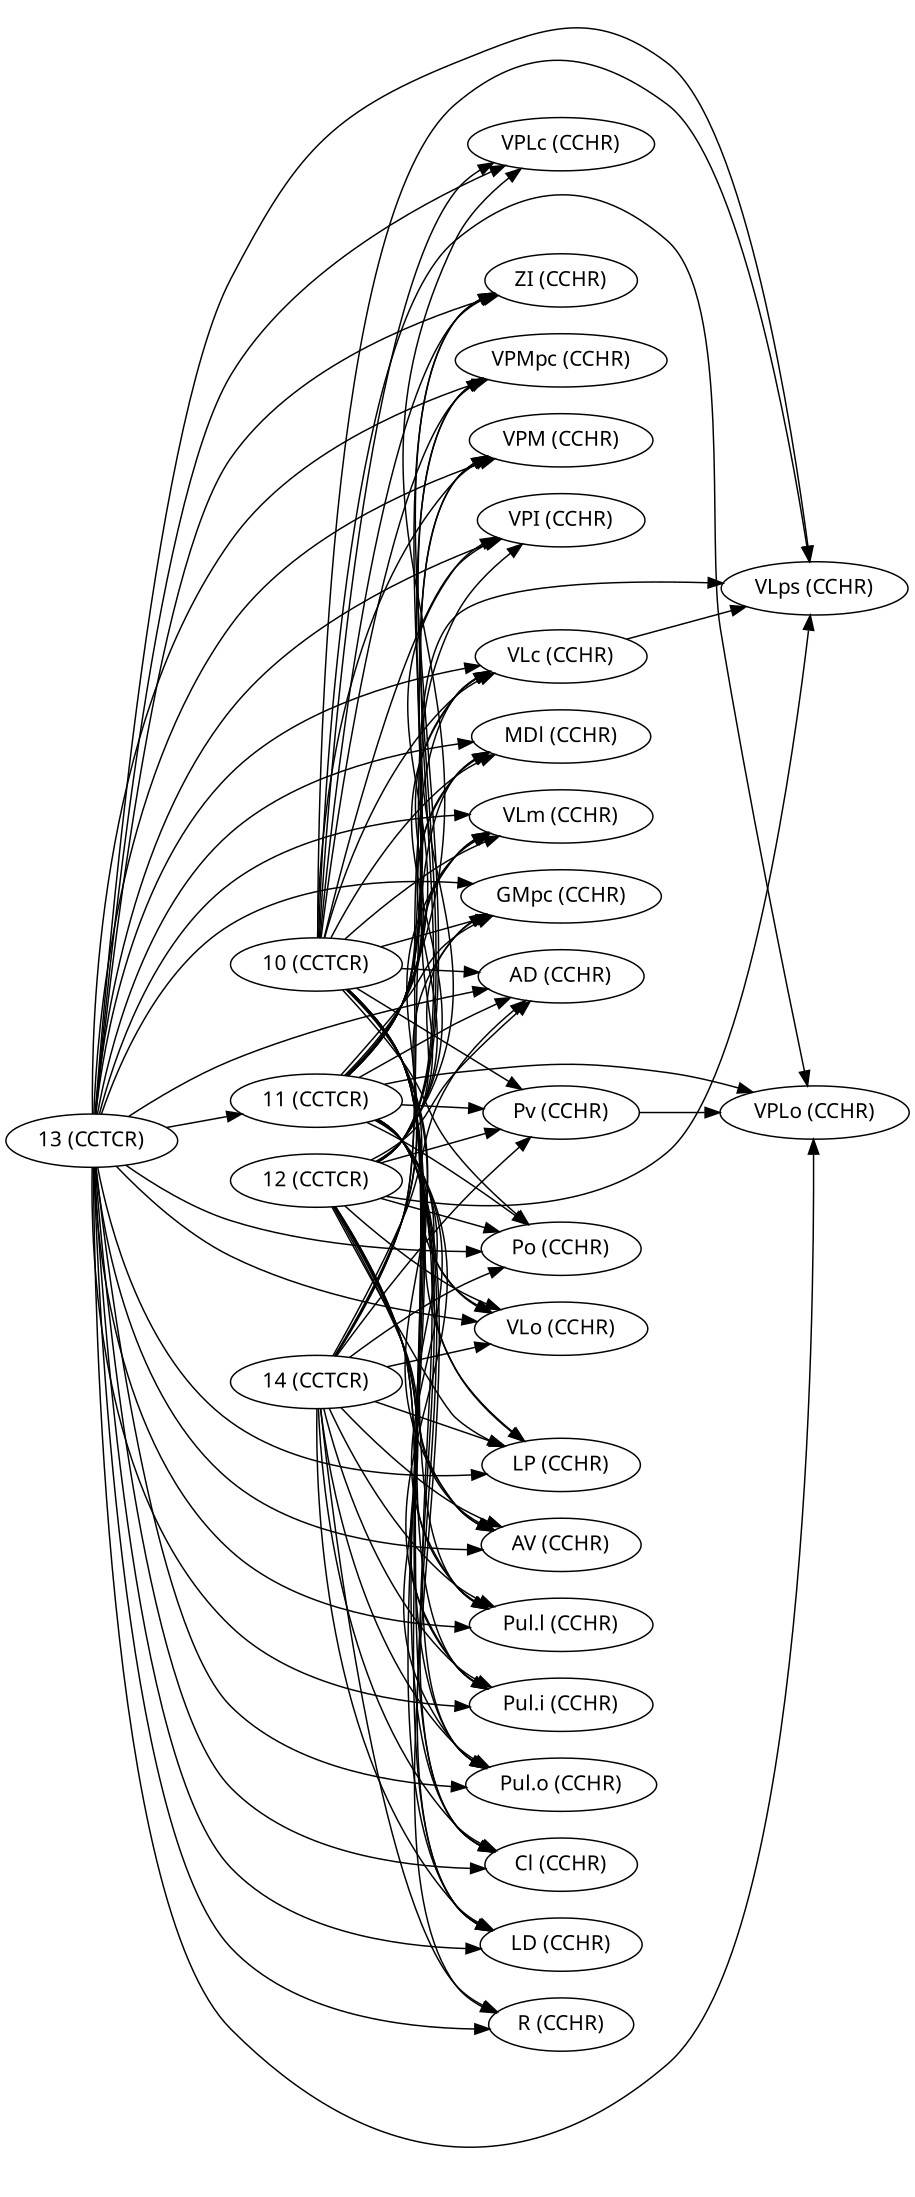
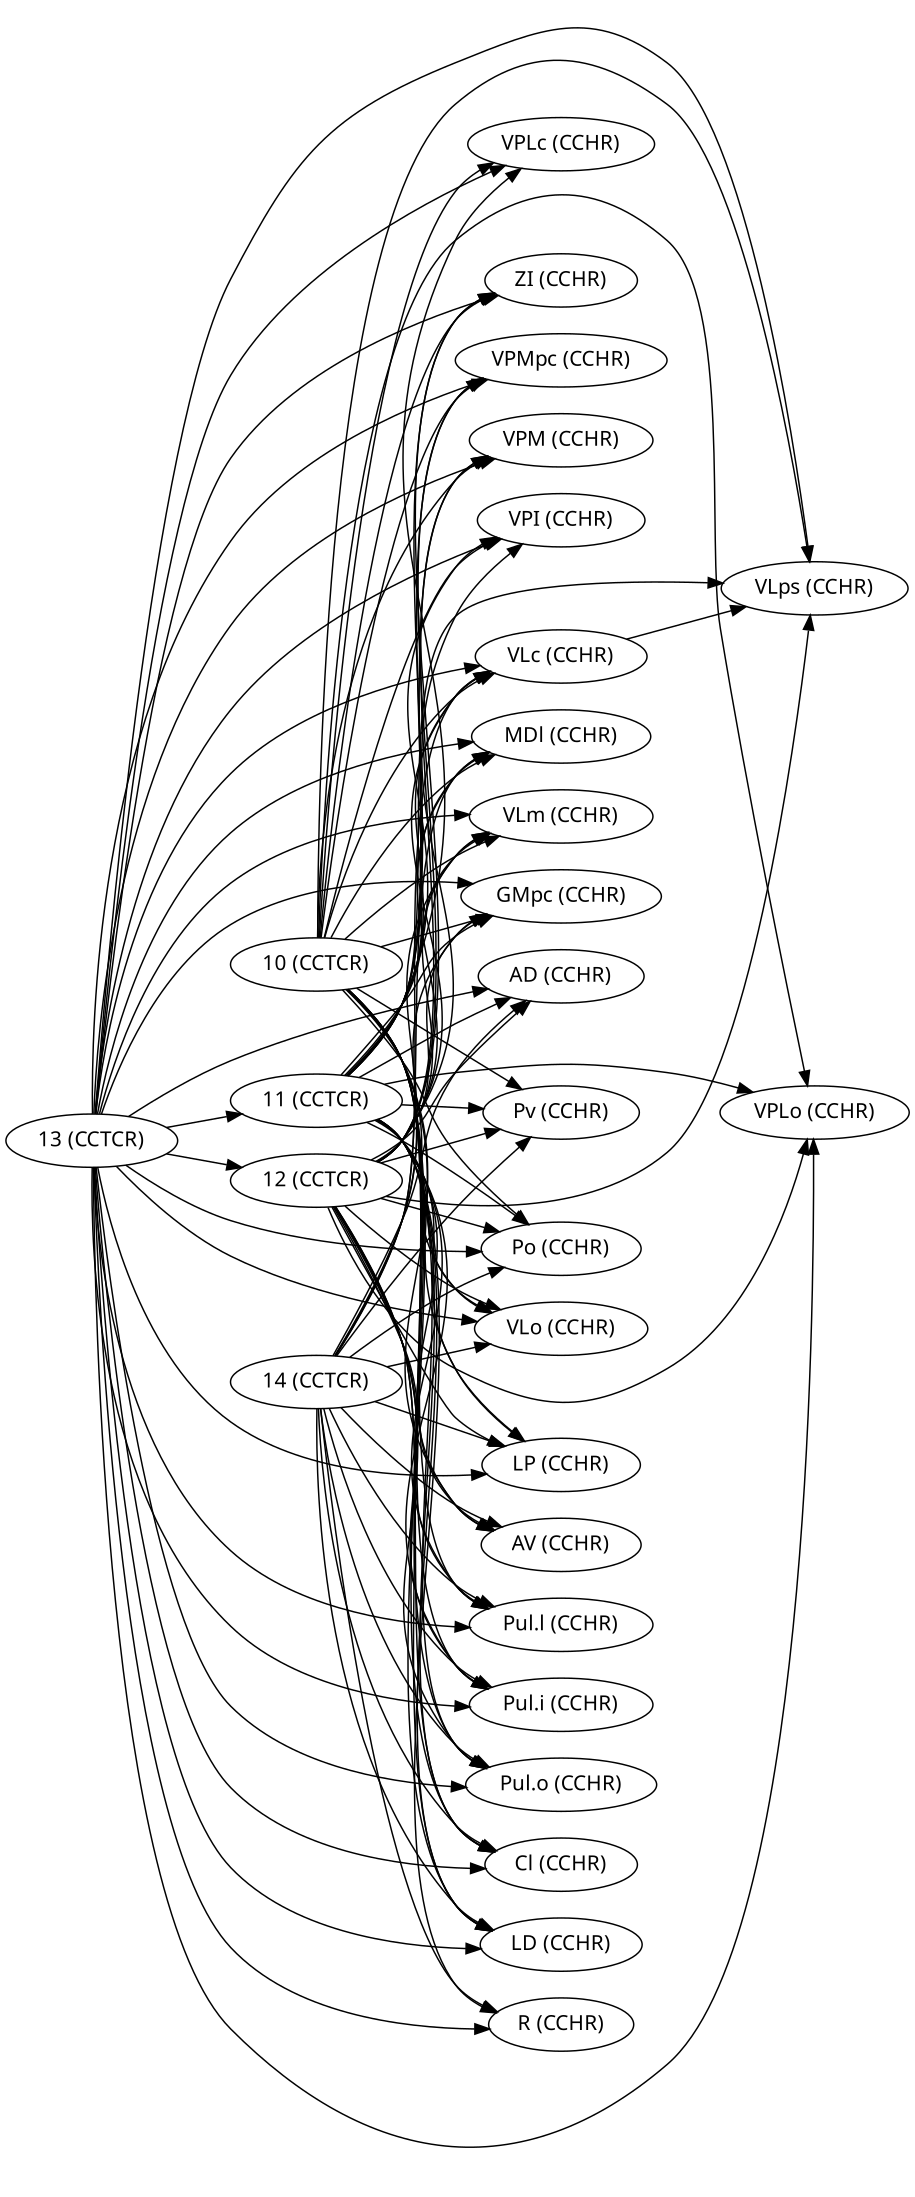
(433, 970) -> none
(672, 1113) -> (587, 1401)
(196, 1446) -> (197, 1159)
